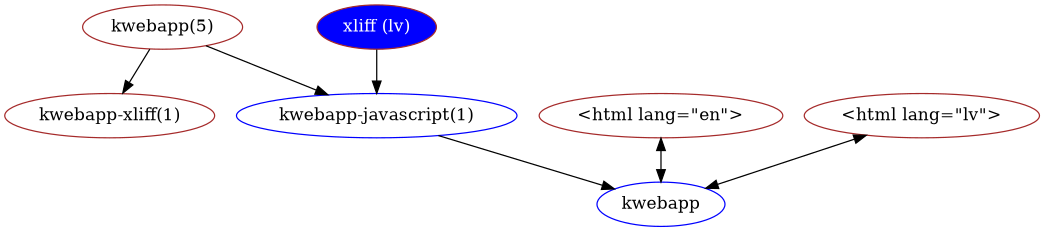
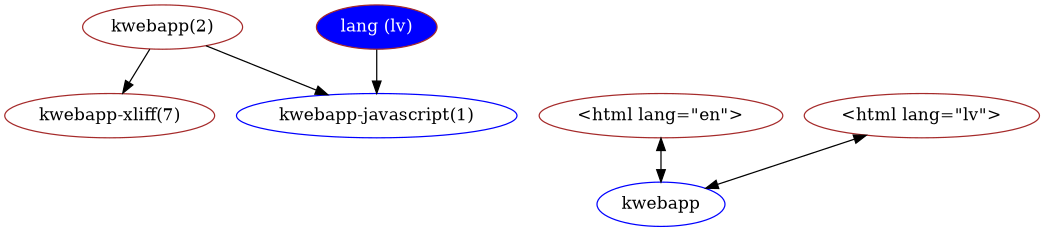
(163, 27) -> (163, 27)
(377, 27) -> (377, 27)
(110, 116) -> (110, 116)
(520, 160) -> none
